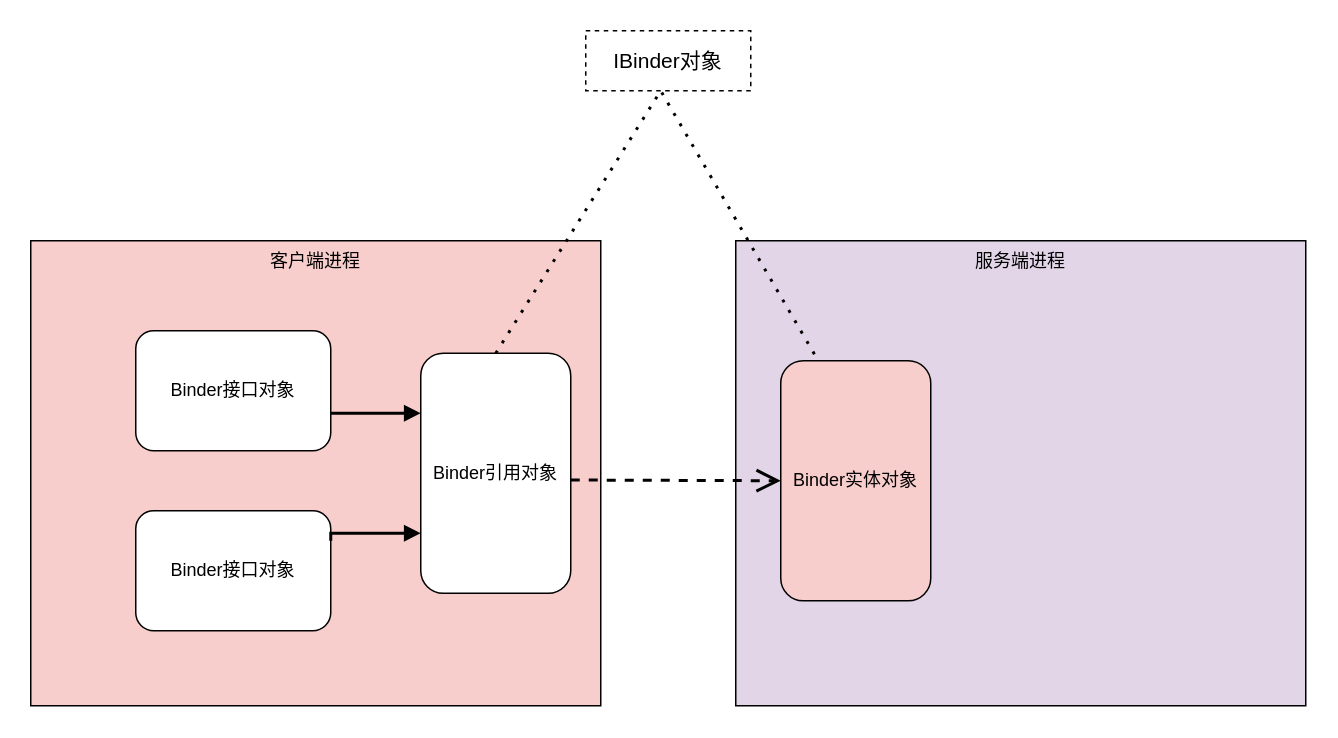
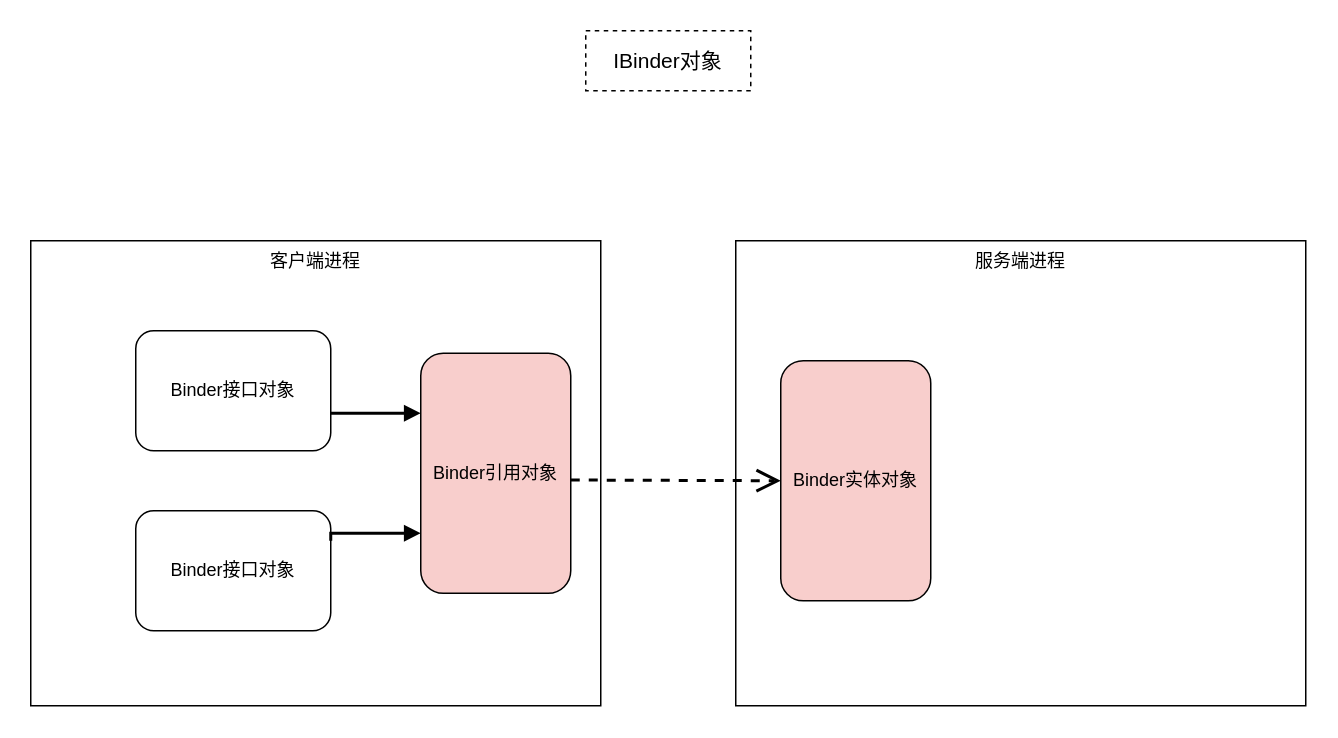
(660, 92) -> none
(316, 473) -> (316, 473)
(496, 473) -> (496, 473)
(1021, 473) -> (1021, 473)
